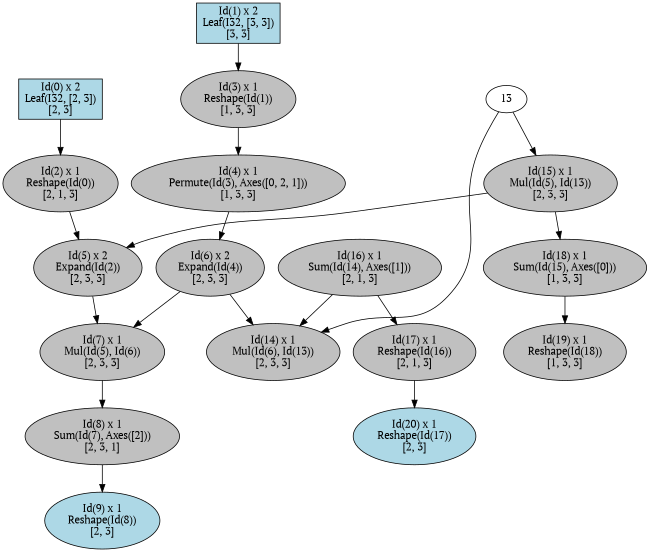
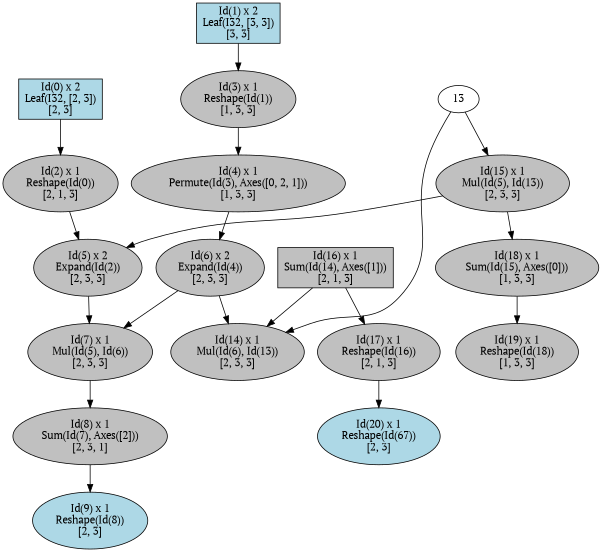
(360, 268) -> (336, 268)
(415, 436) -> (379, 436)
